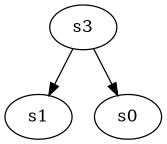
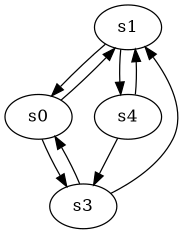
none -> (82, 65)
none -> (84, 79)
none -> (128, 117)
none -> (51, 158)
